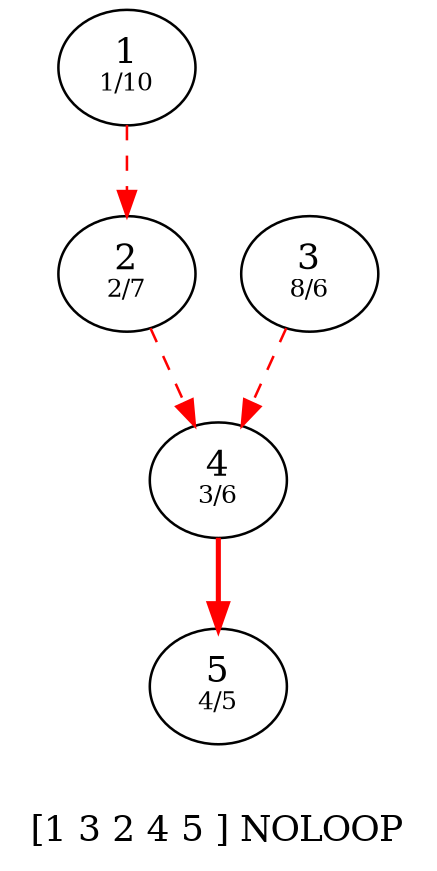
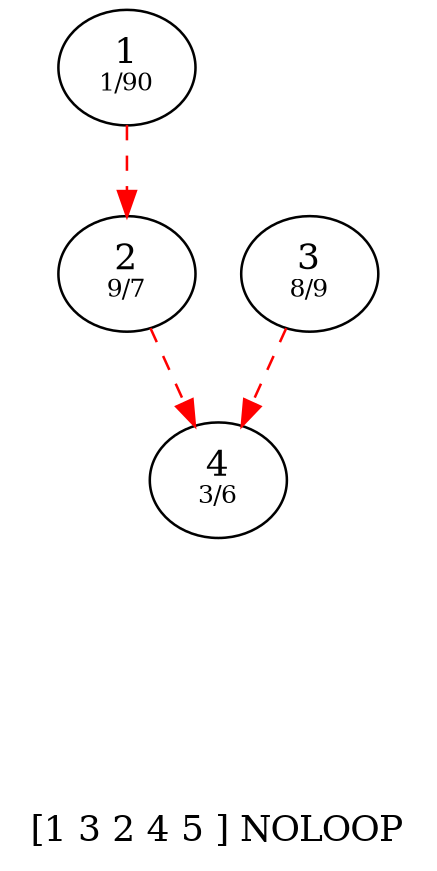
(127, 83) -> (127, 83)
(127, 289) -> (127, 289)
(310, 289) -> (310, 289)
(218, 686) -> none
